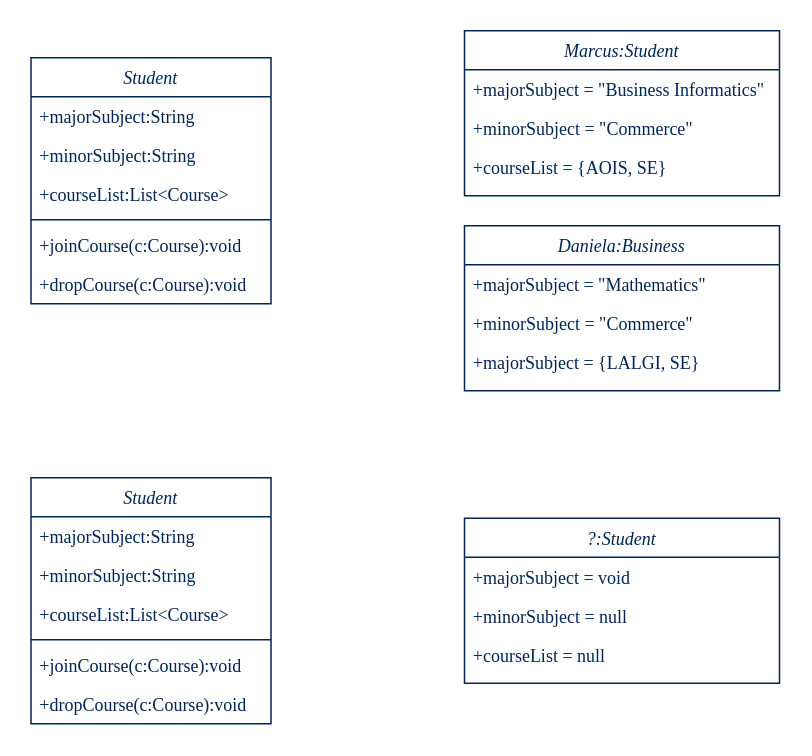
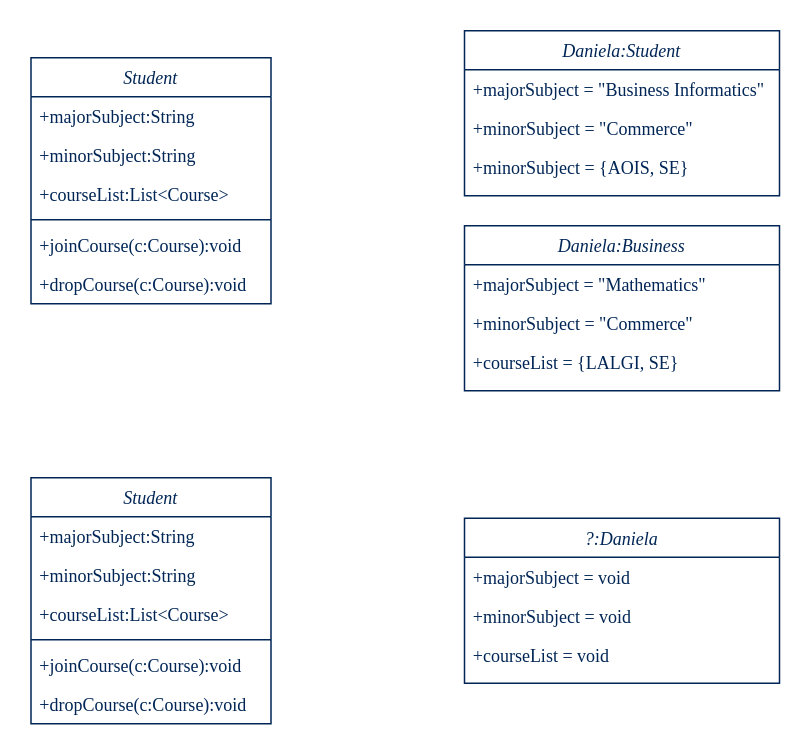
(621, 51) -> (621, 51)
(582, 168) -> (592, 168)
(599, 363) -> (587, 363)
(621, 539) -> (621, 539)
(562, 617) -> (564, 617)
(552, 656) -> (554, 656)
